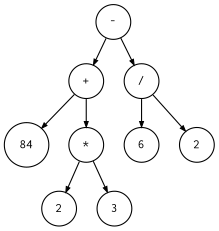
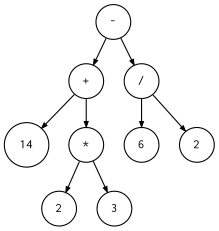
(27, 145) -> (27, 145)
